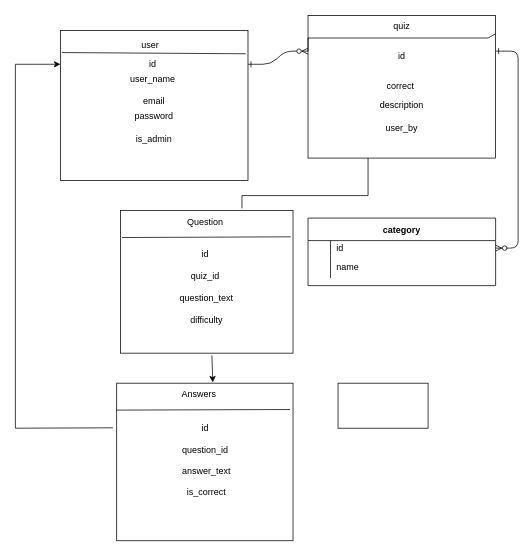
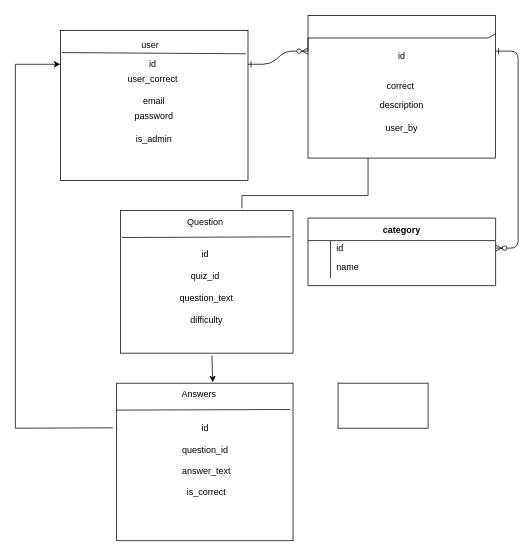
(402, 27) -> none
(154, 79) -> (154, 79)
